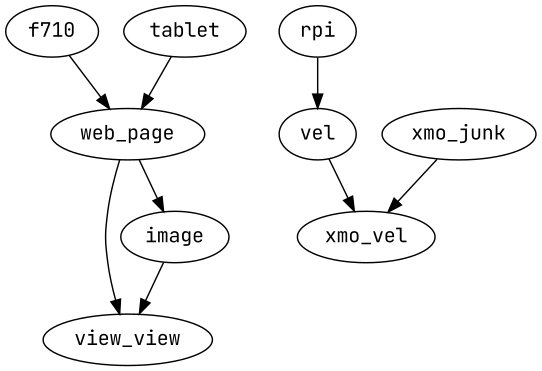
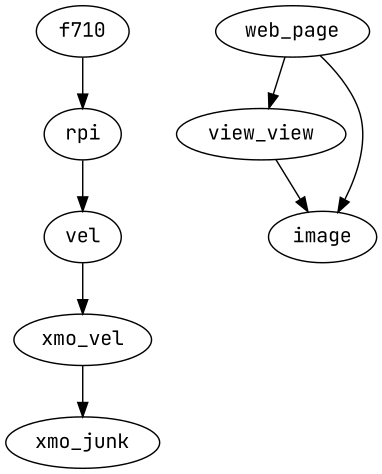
(185, 31) -> none
(85, 76) -> (83, 76)
(417, 180) -> (83, 384)
(155, 282) -> (288, 179)
